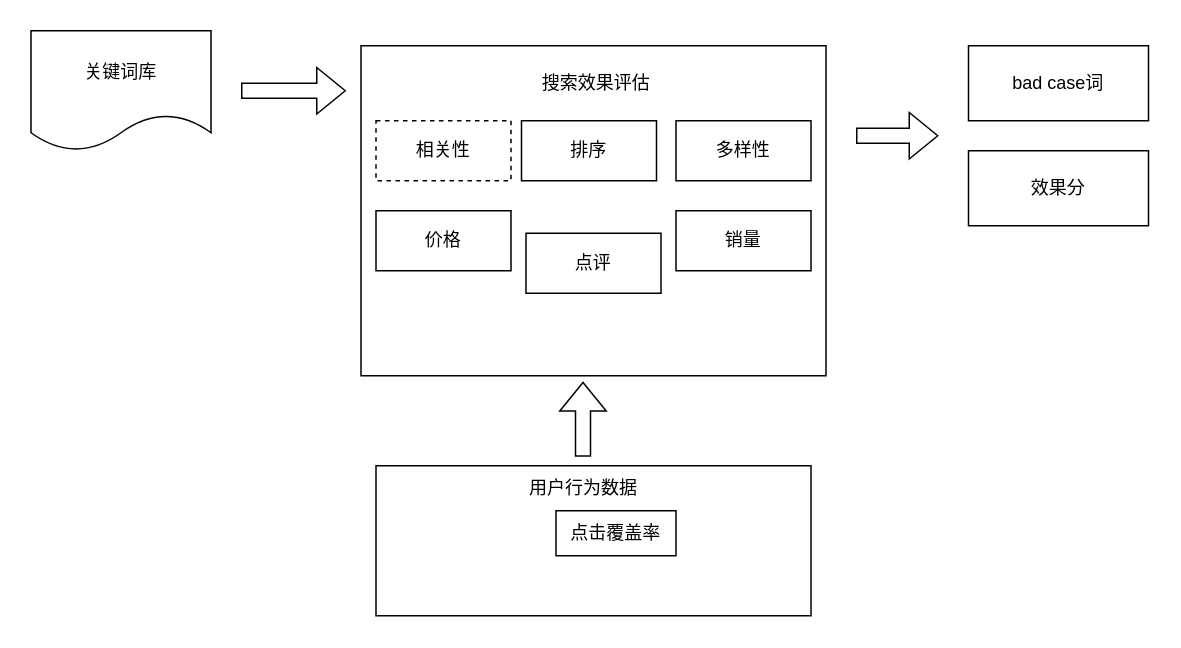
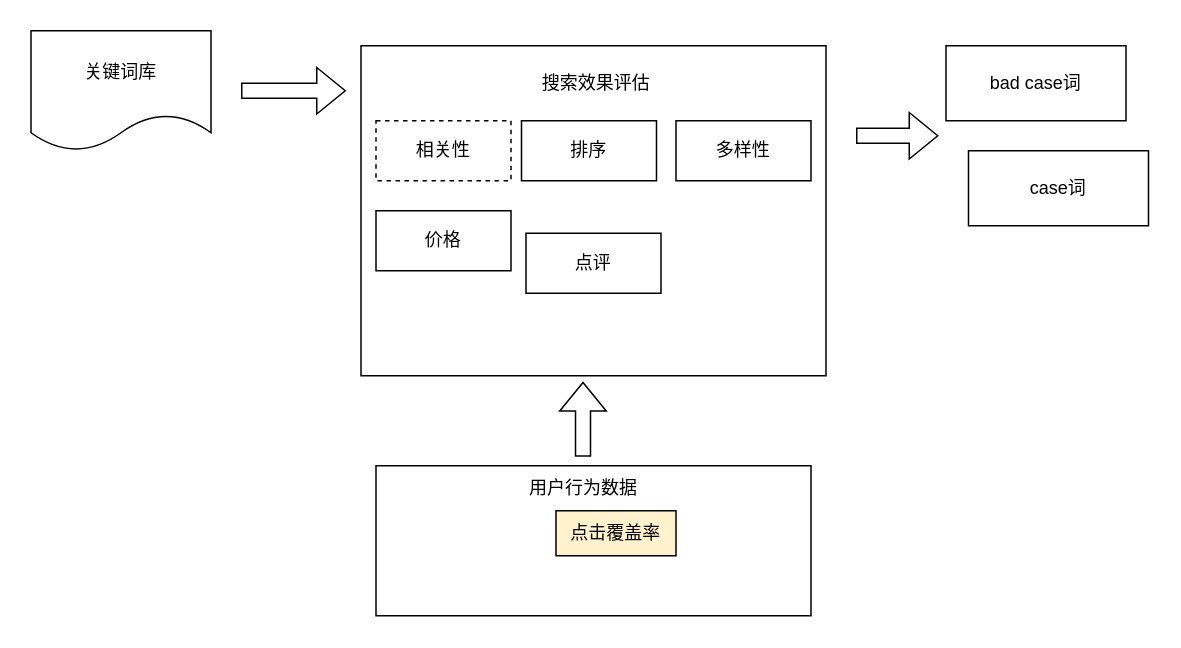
(1058, 83) -> (1036, 83)
(1058, 188) -> (1058, 188)
(743, 241) -> none
(616, 533) -> (616, 533)
